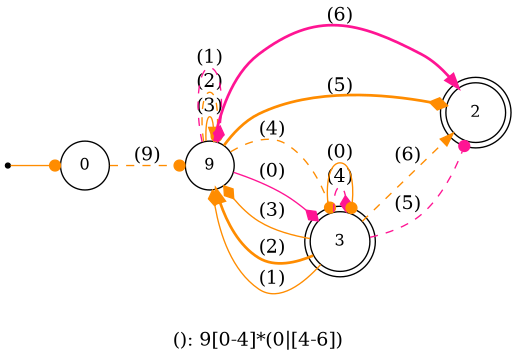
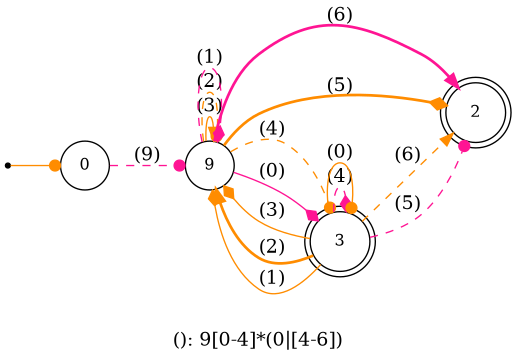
(142, 166) -> (142, 166)
